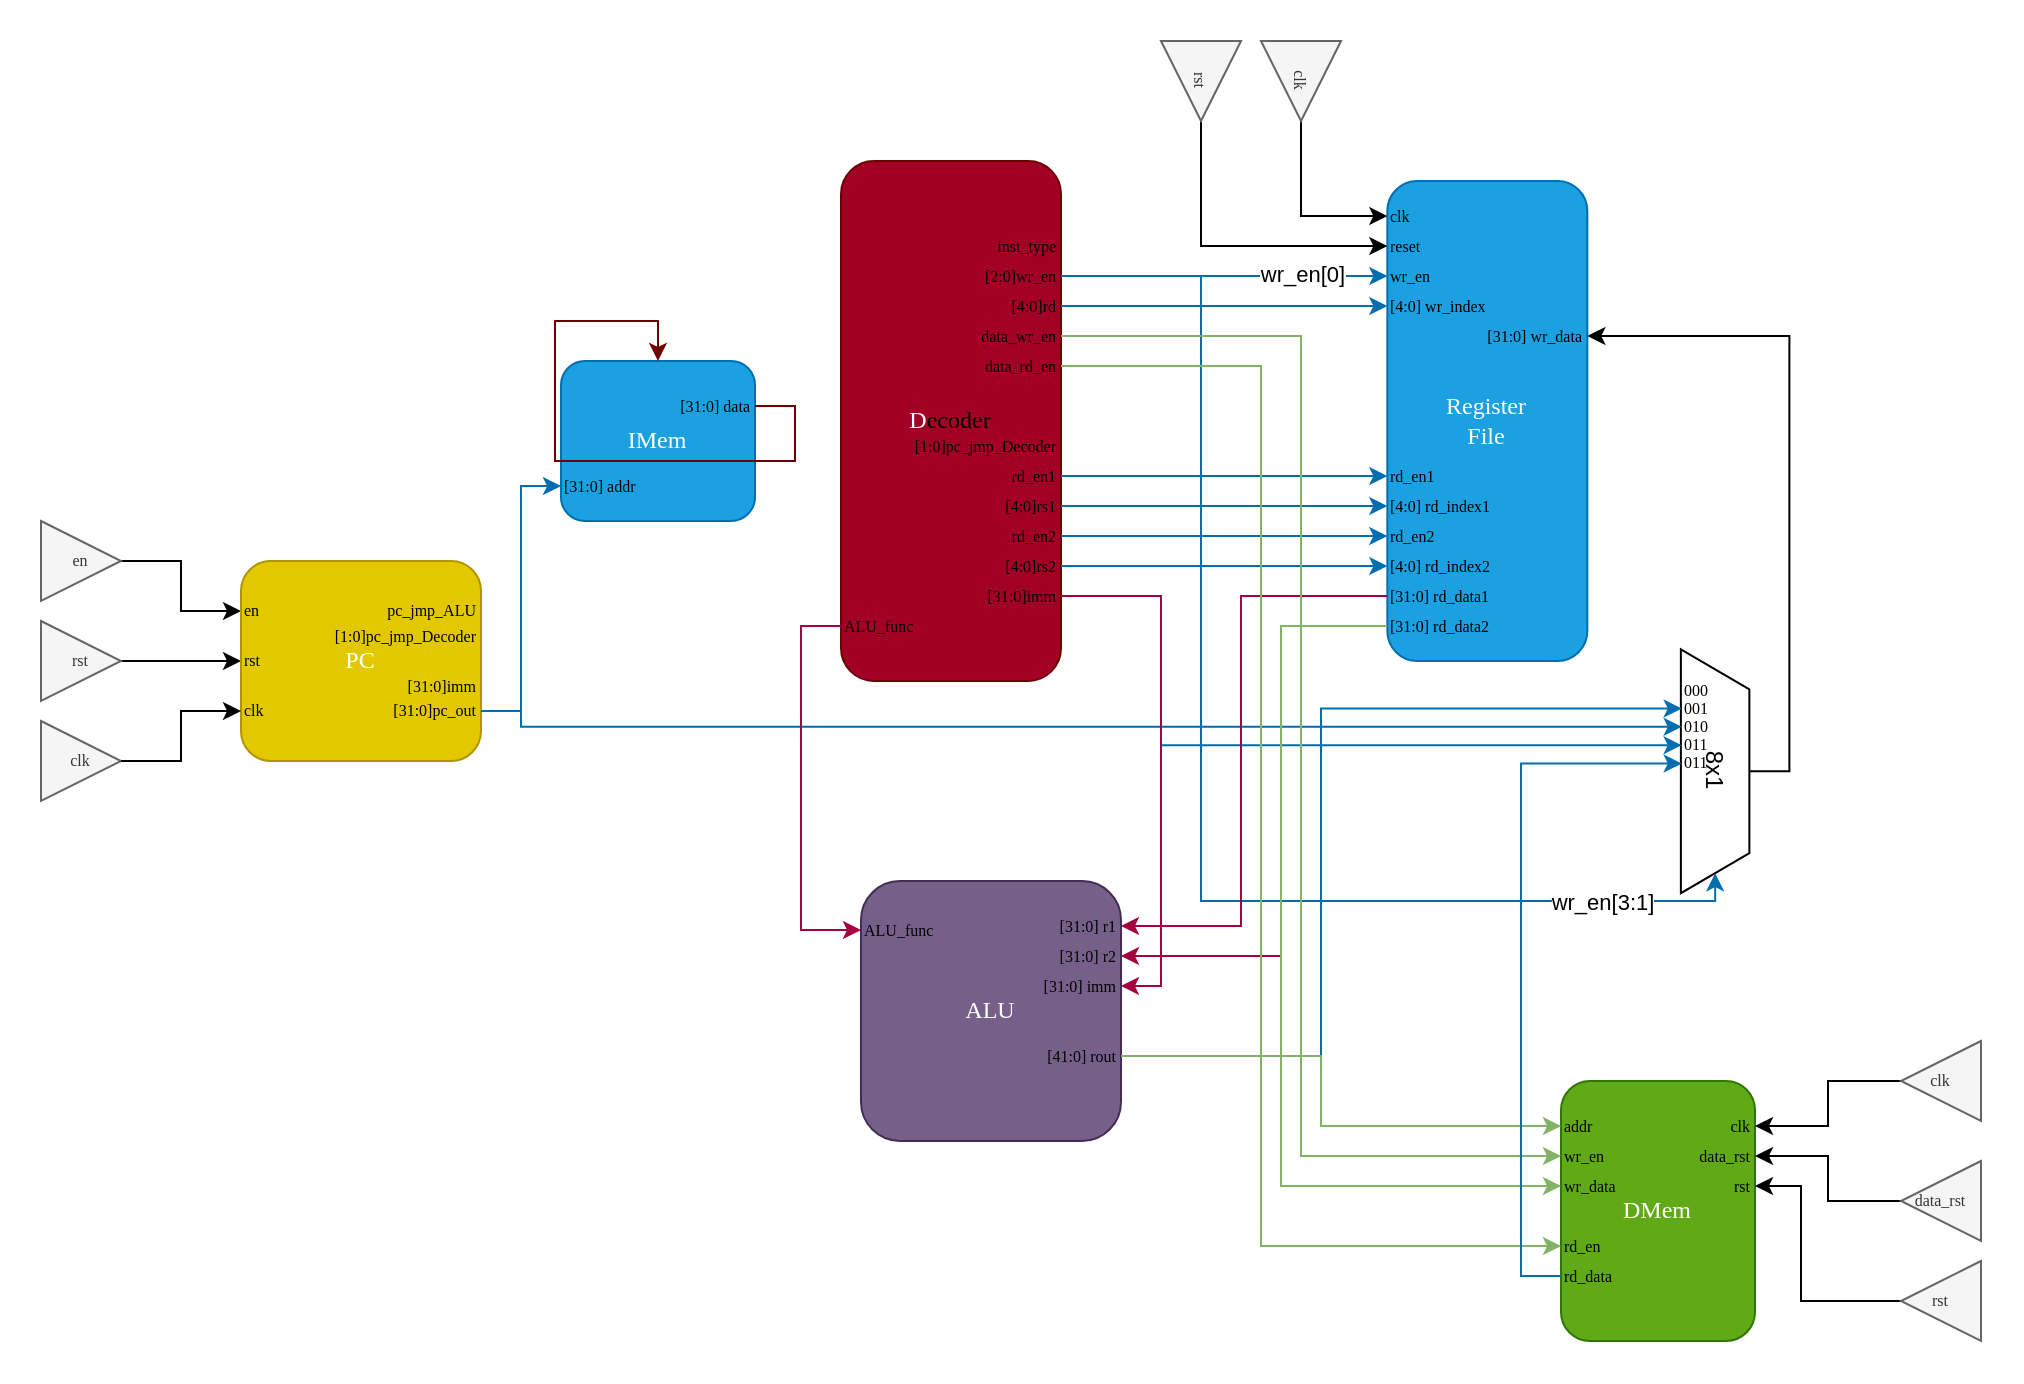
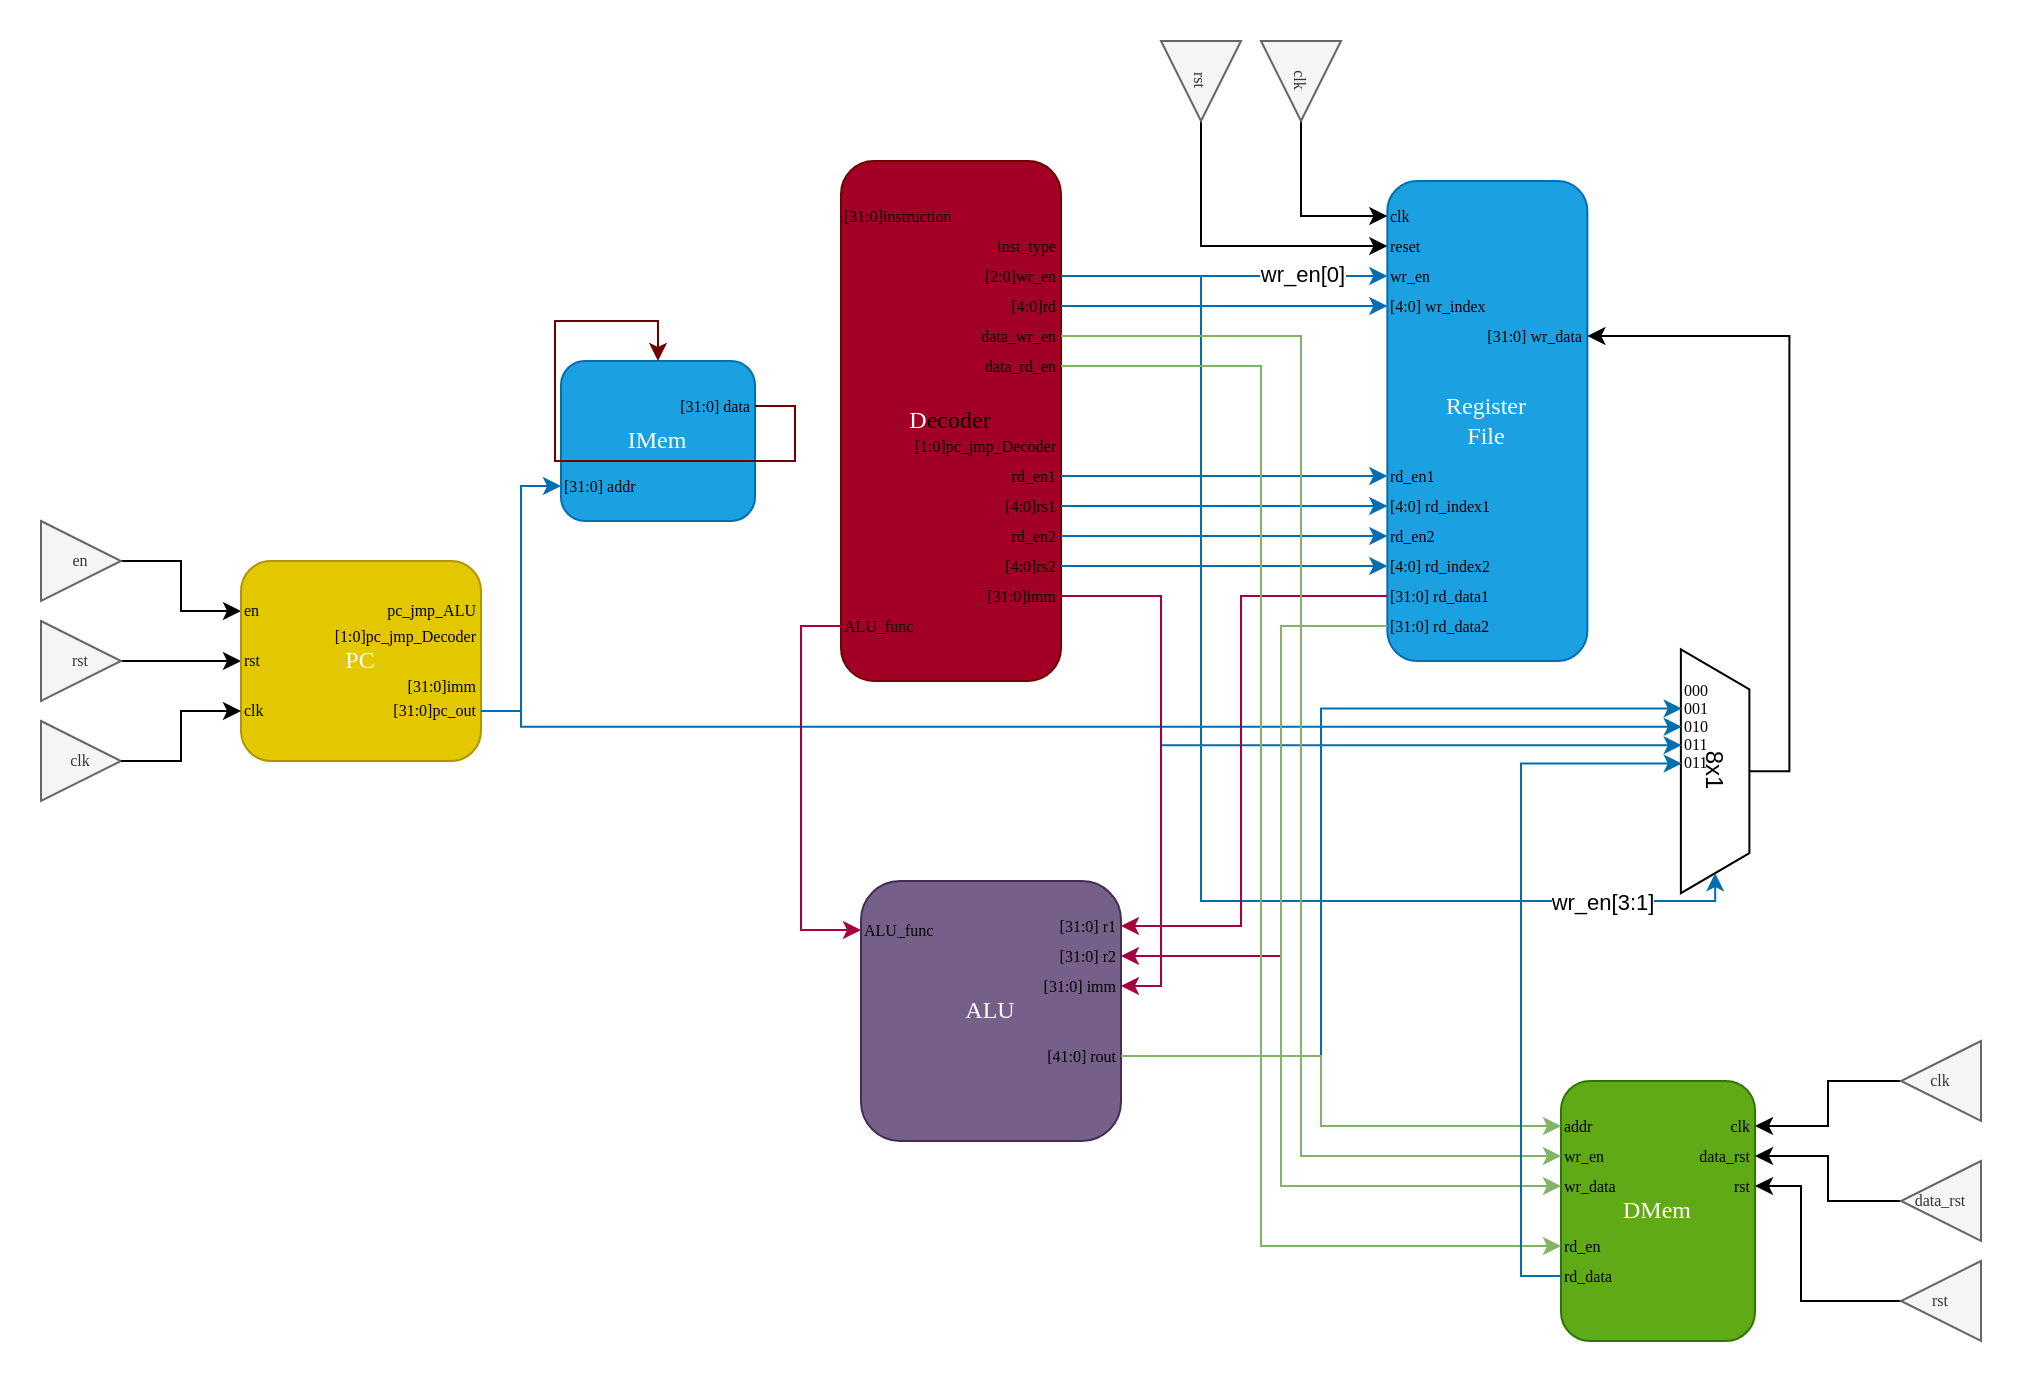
none -> (928, 216)
